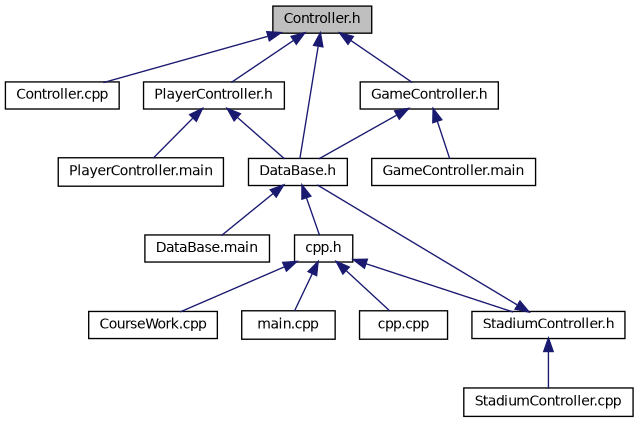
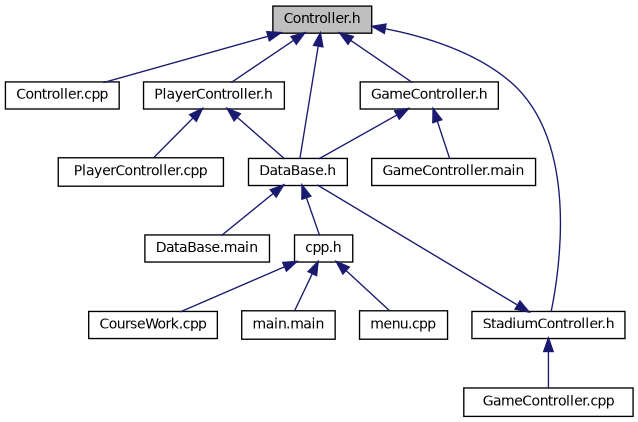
(141, 172) -> (141, 172)
(440, 288) -> (541, 125)
(288, 325) -> (288, 325)
(404, 325) -> (404, 325)
(548, 402) -> (548, 402)
